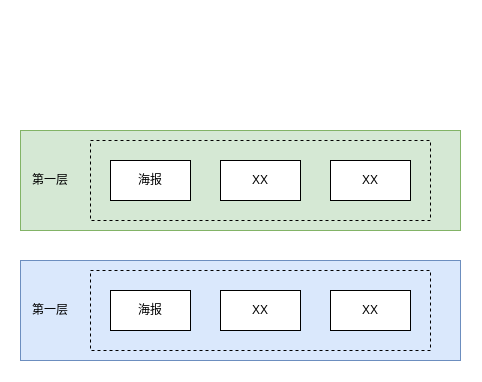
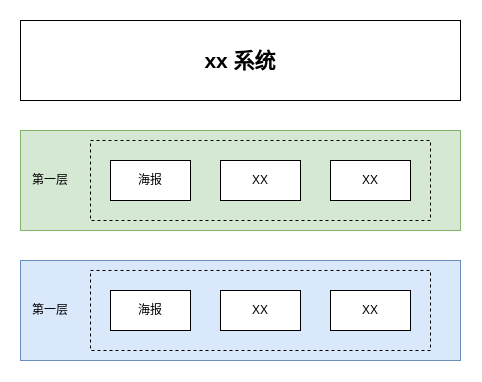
none -> (241, 61)
